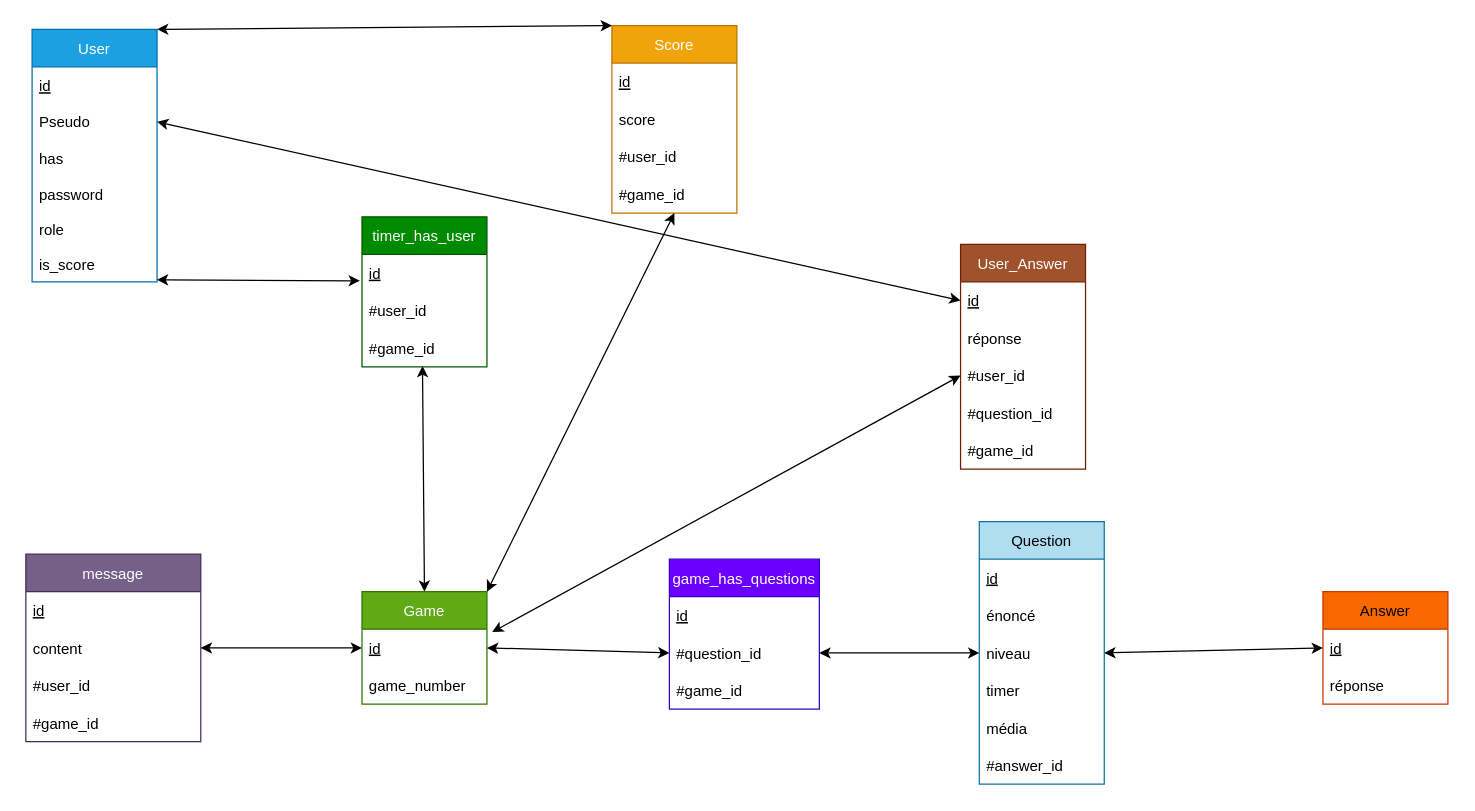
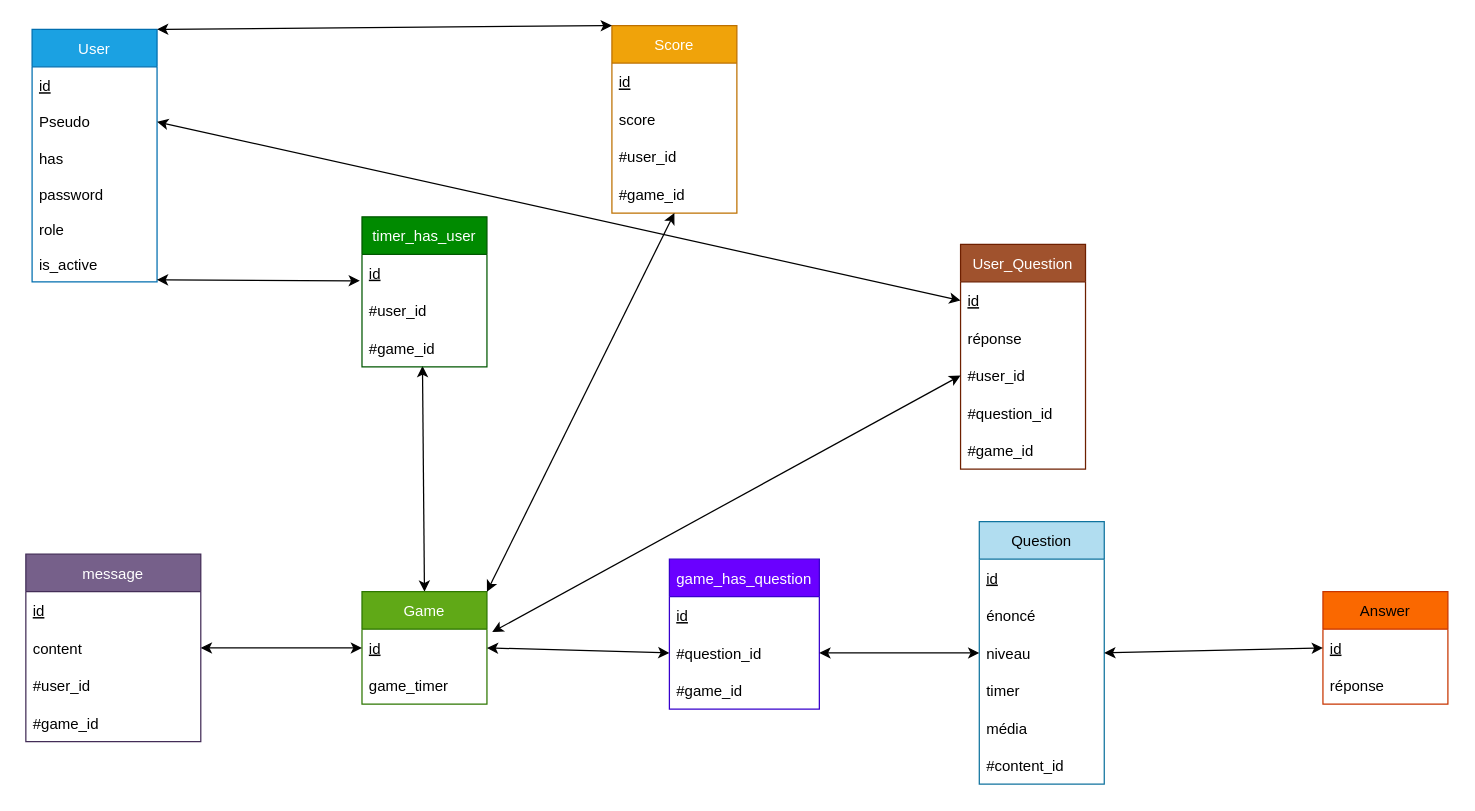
(1023, 264) -> (1023, 264)
(70, 265) -> (73, 265)
(744, 579) -> (744, 579)
(415, 686) -> (409, 686)
(1026, 766) -> (1031, 766)
